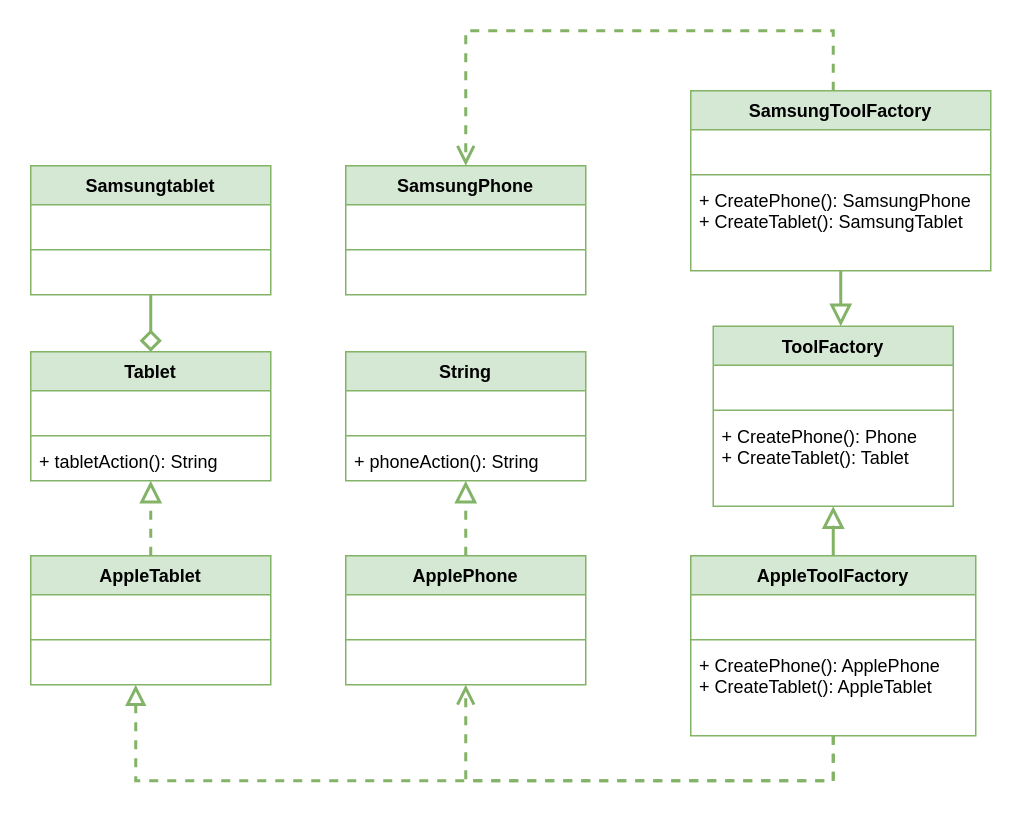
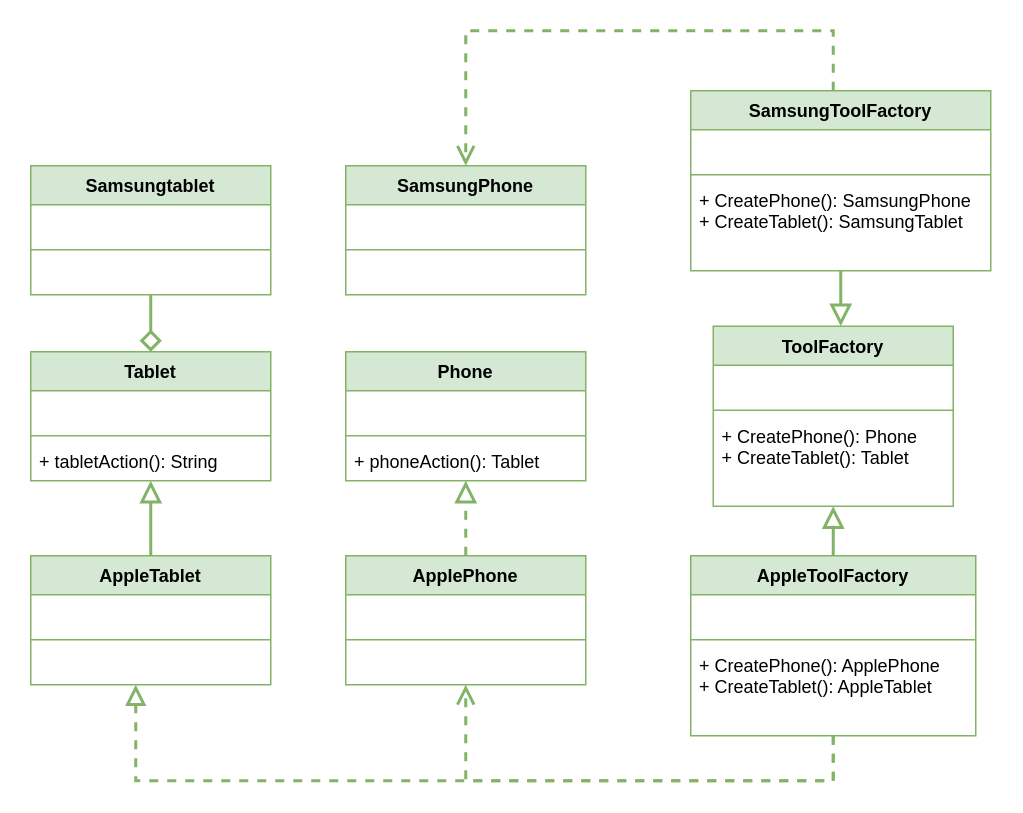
(466, 373) -> (466, 373)
(459, 463) -> (459, 463)
(151, 525) -> (151, 525)
